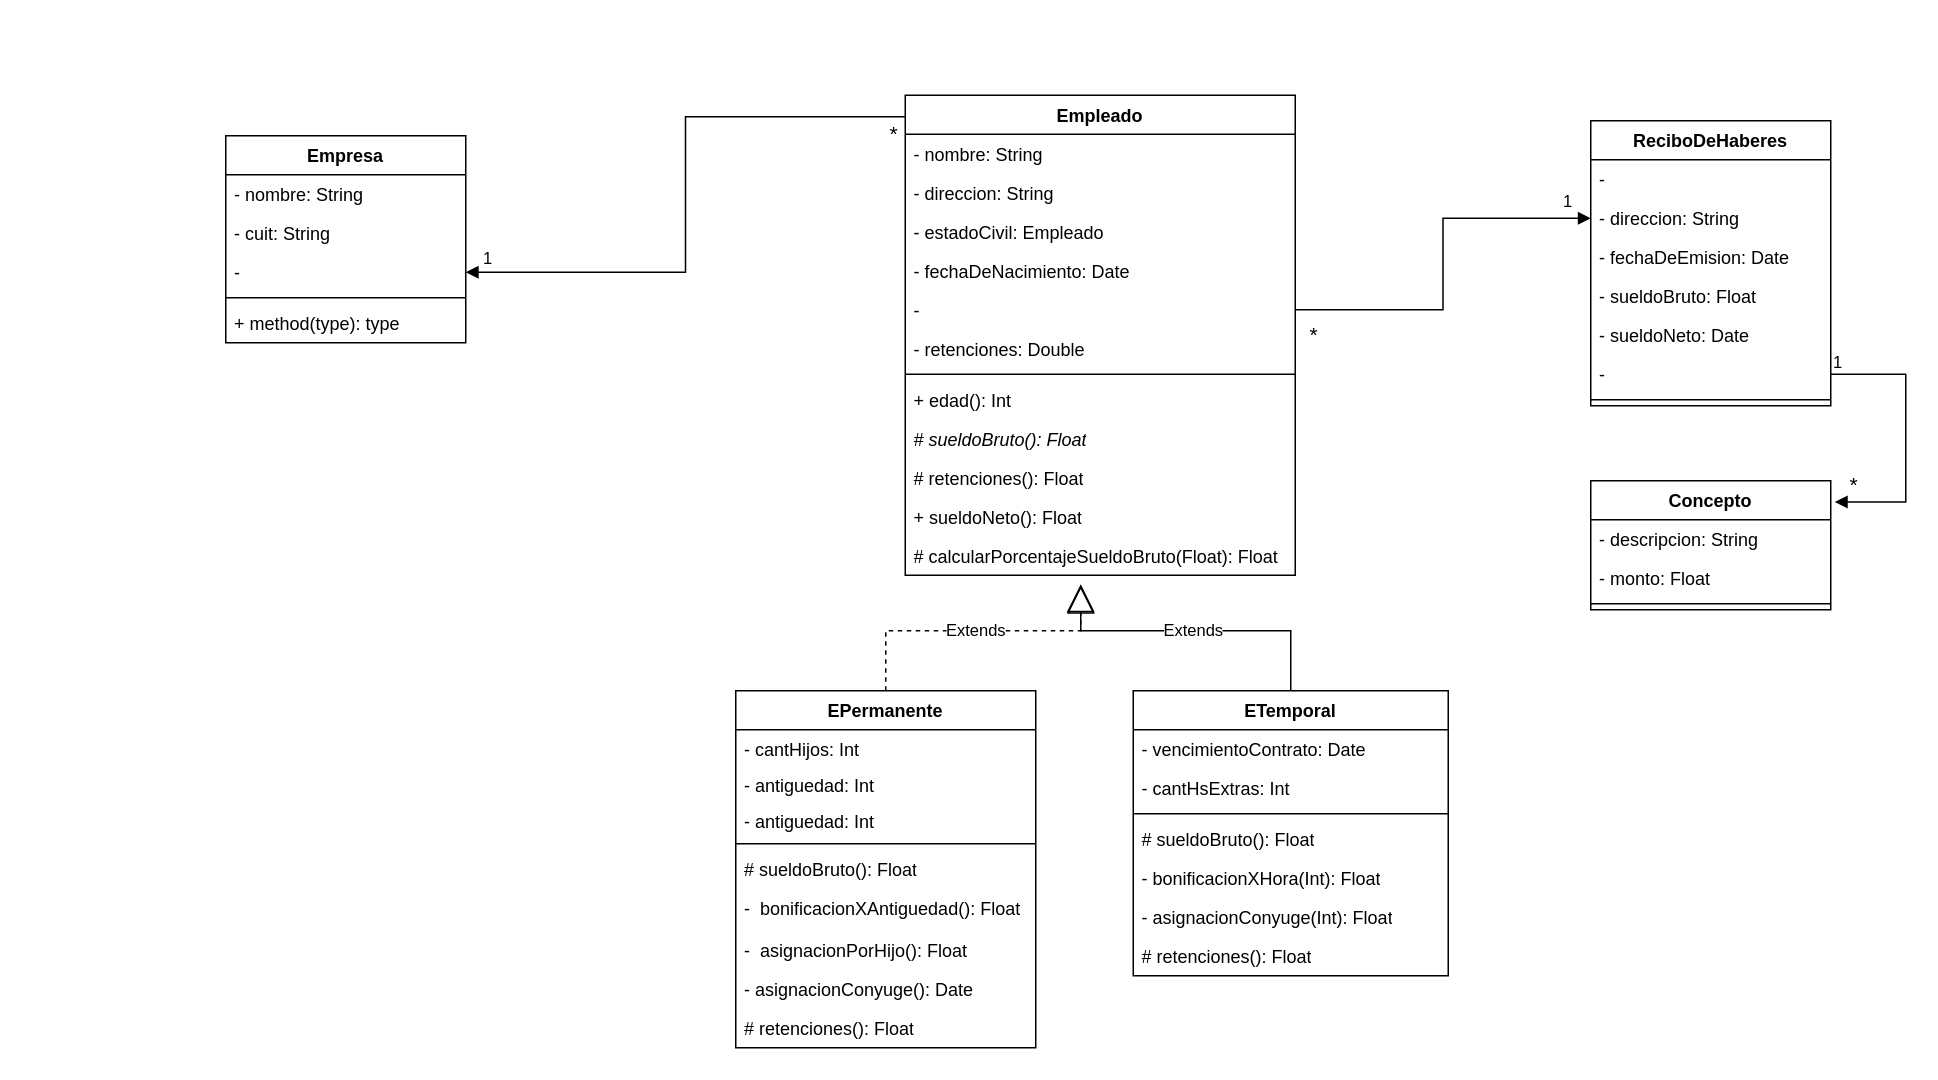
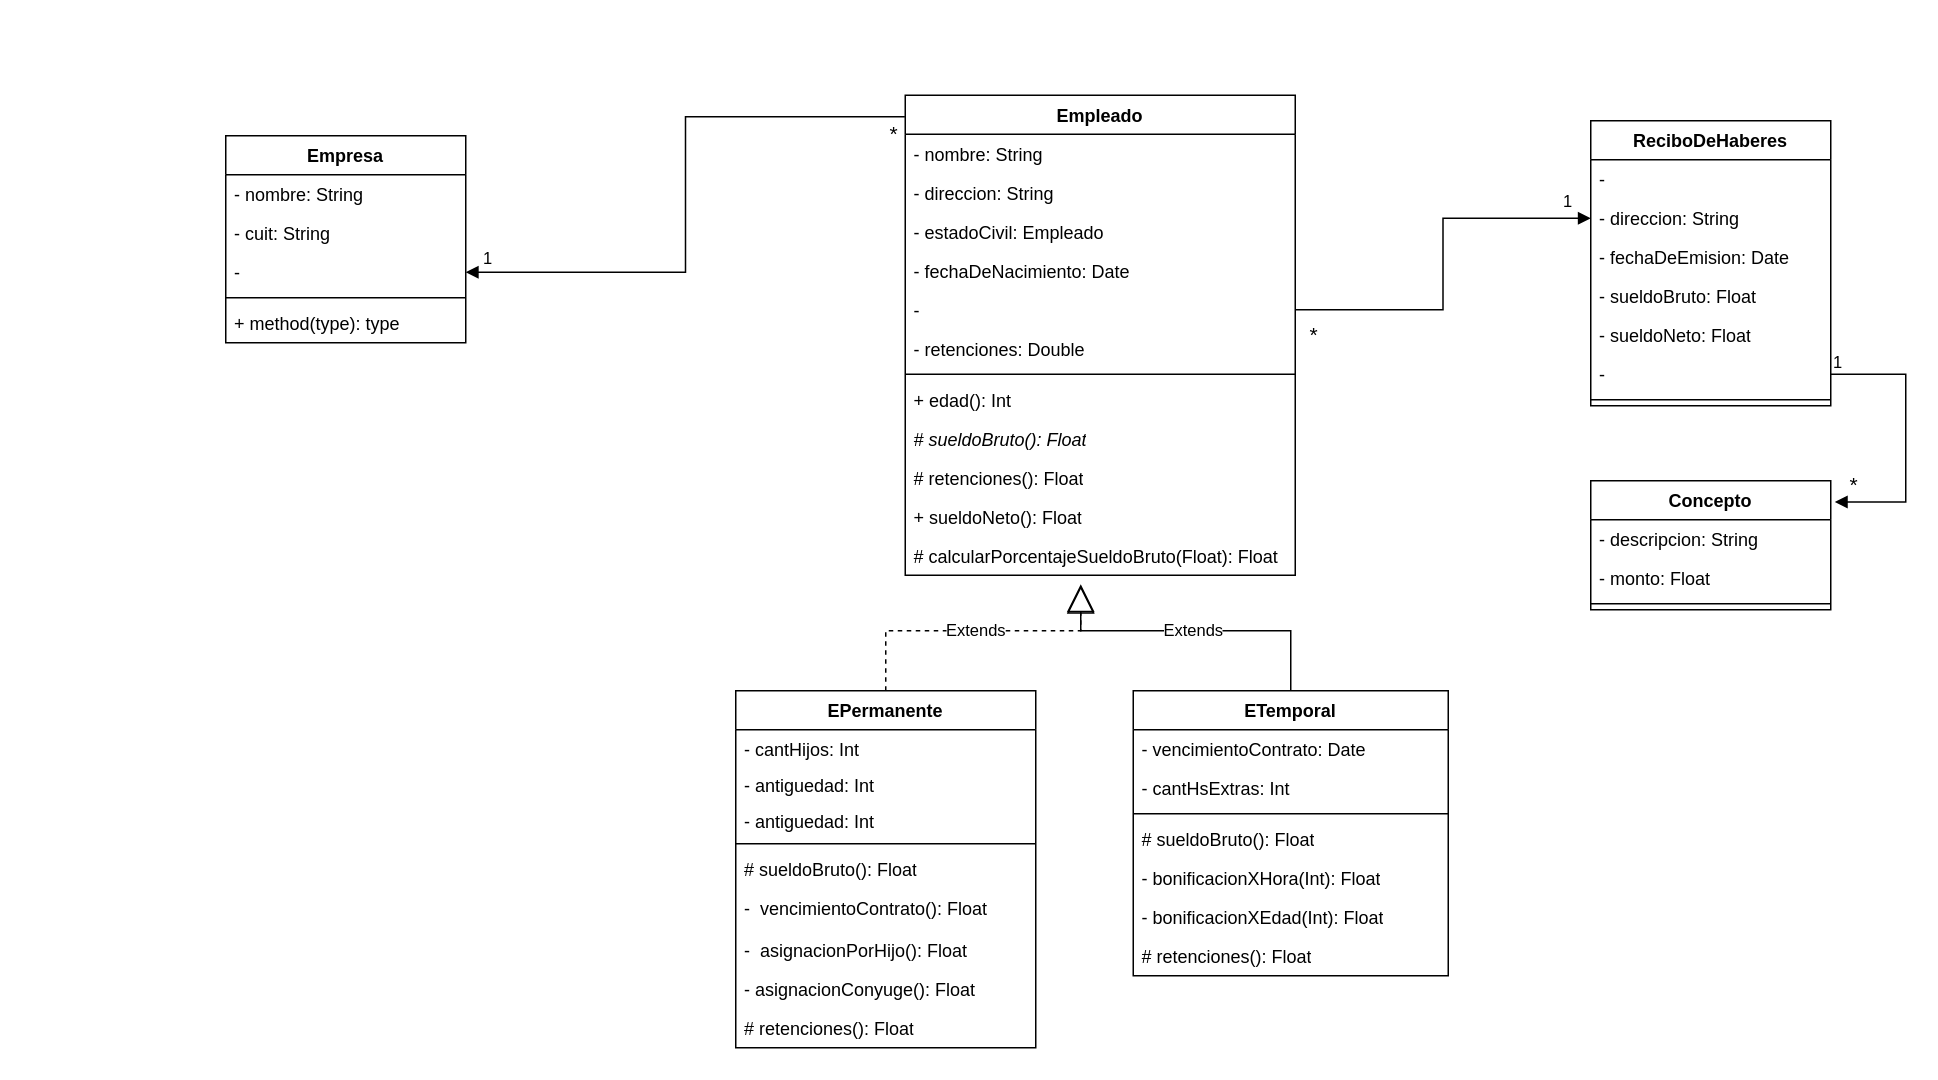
(1681, 337) -> (1684, 337)
(1284, 919) -> (1282, 919)
(887, 921) -> (887, 910)
(869, 991) -> (872, 991)
